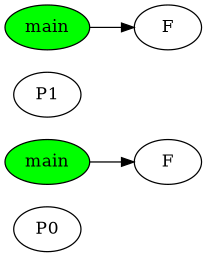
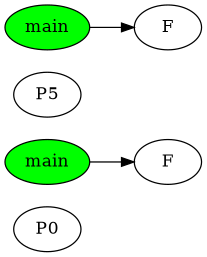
(47, 95) -> (47, 95)
